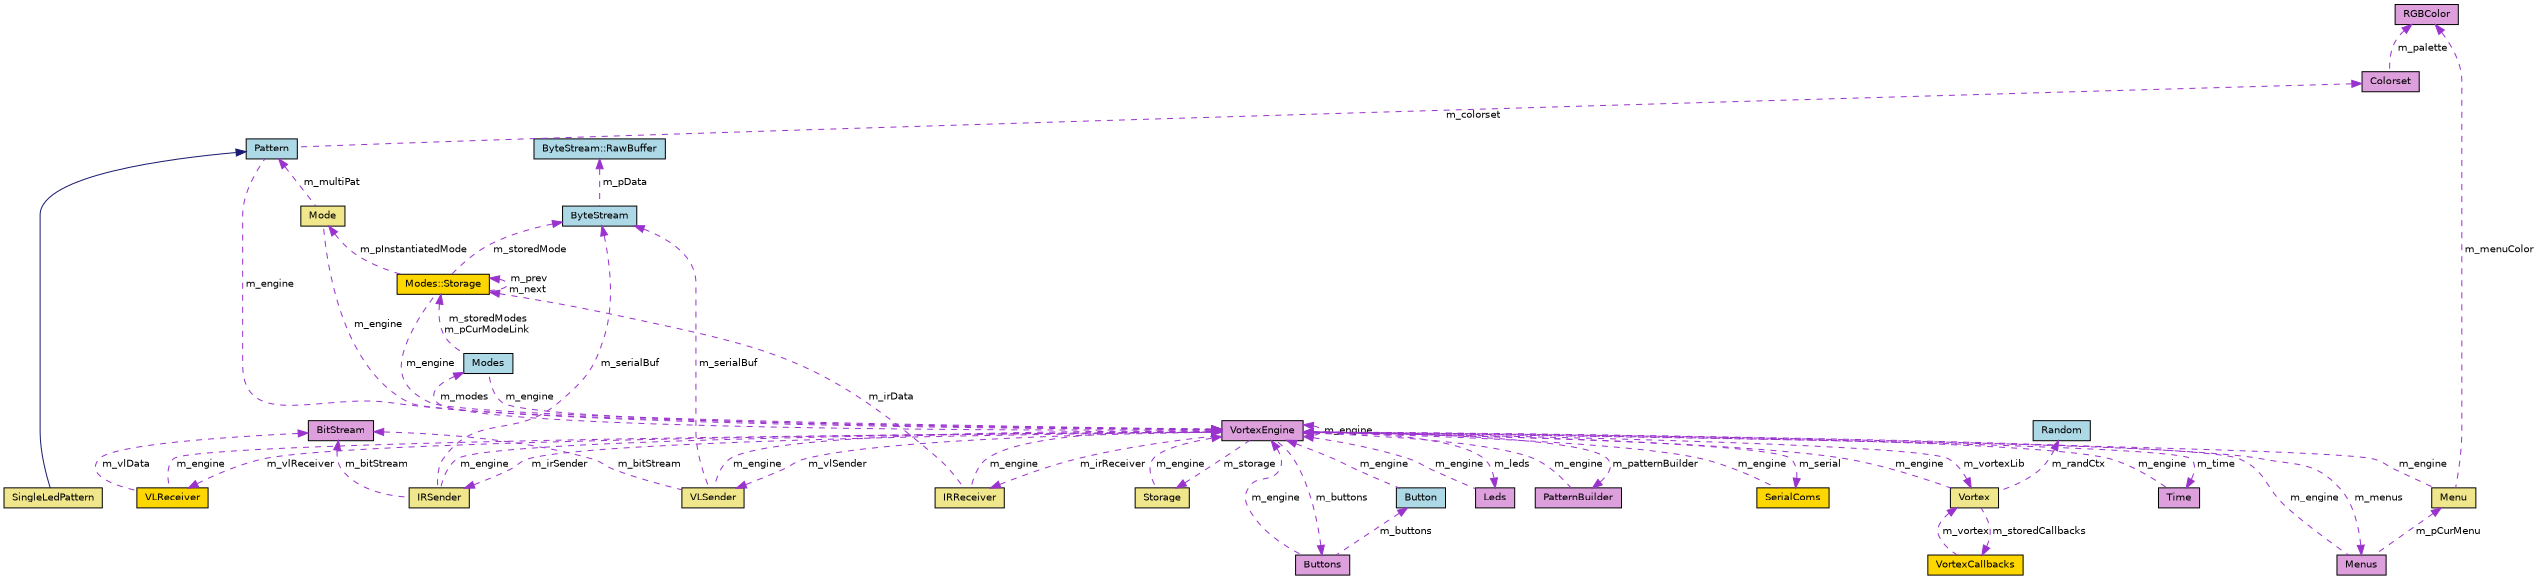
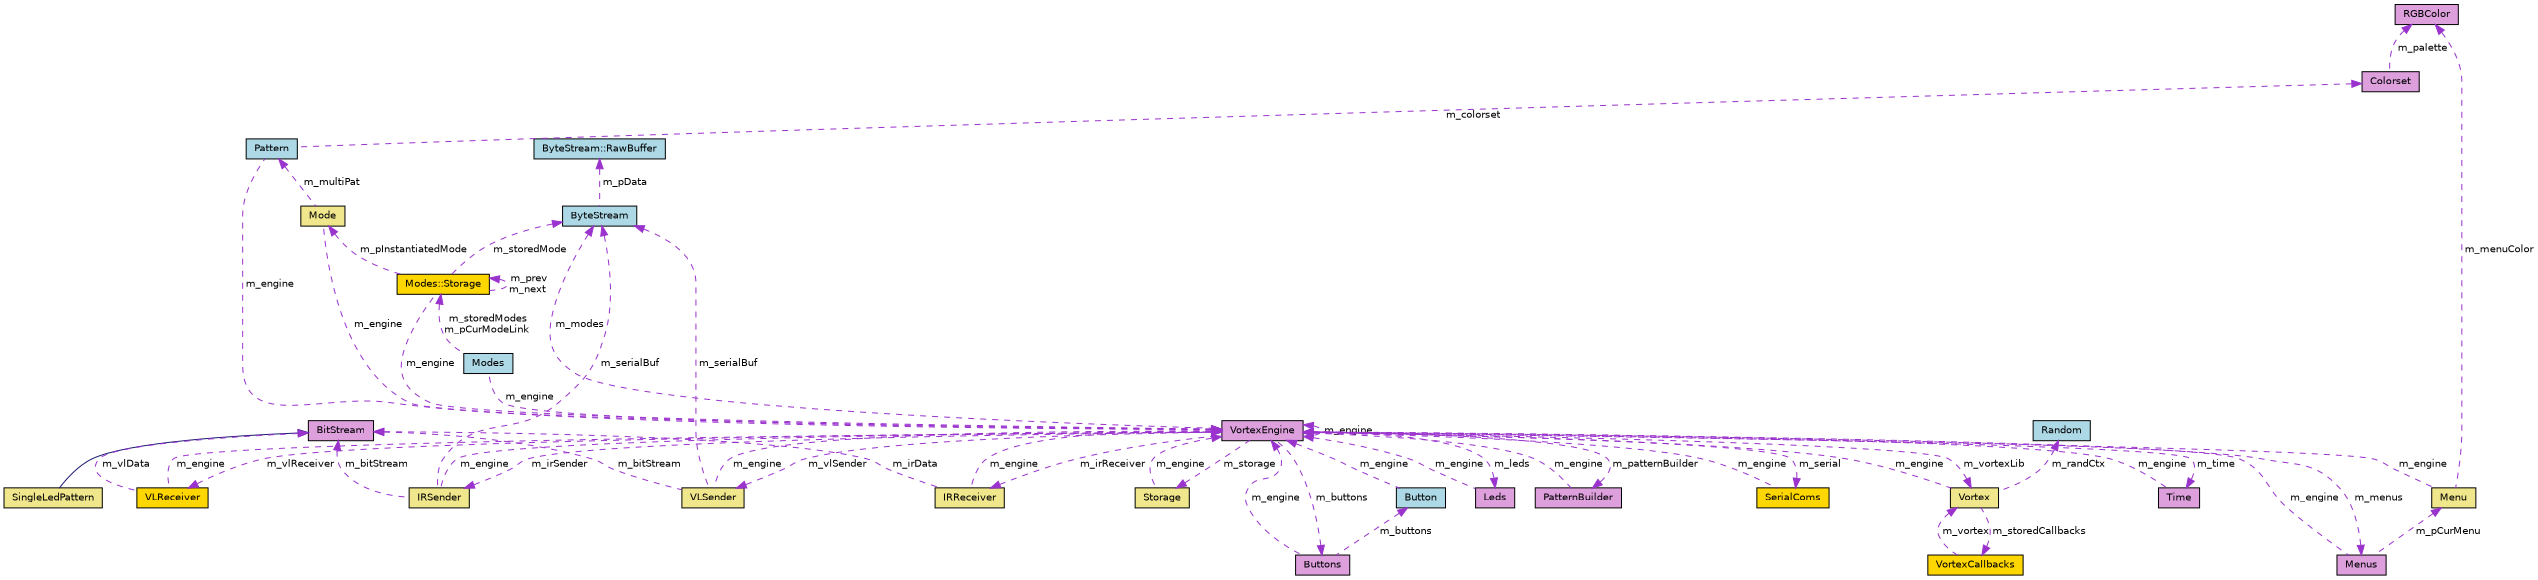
(40, 245) -> (172, 442)
(752, 347) -> (553, 434)
(810, 428) -> (819, 409)
